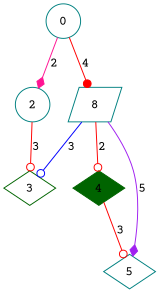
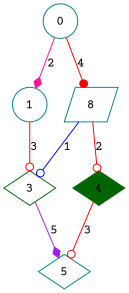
(33, 105) -> (30, 105)
(71, 146) -> (68, 146)
(135, 180) -> (45, 224)
